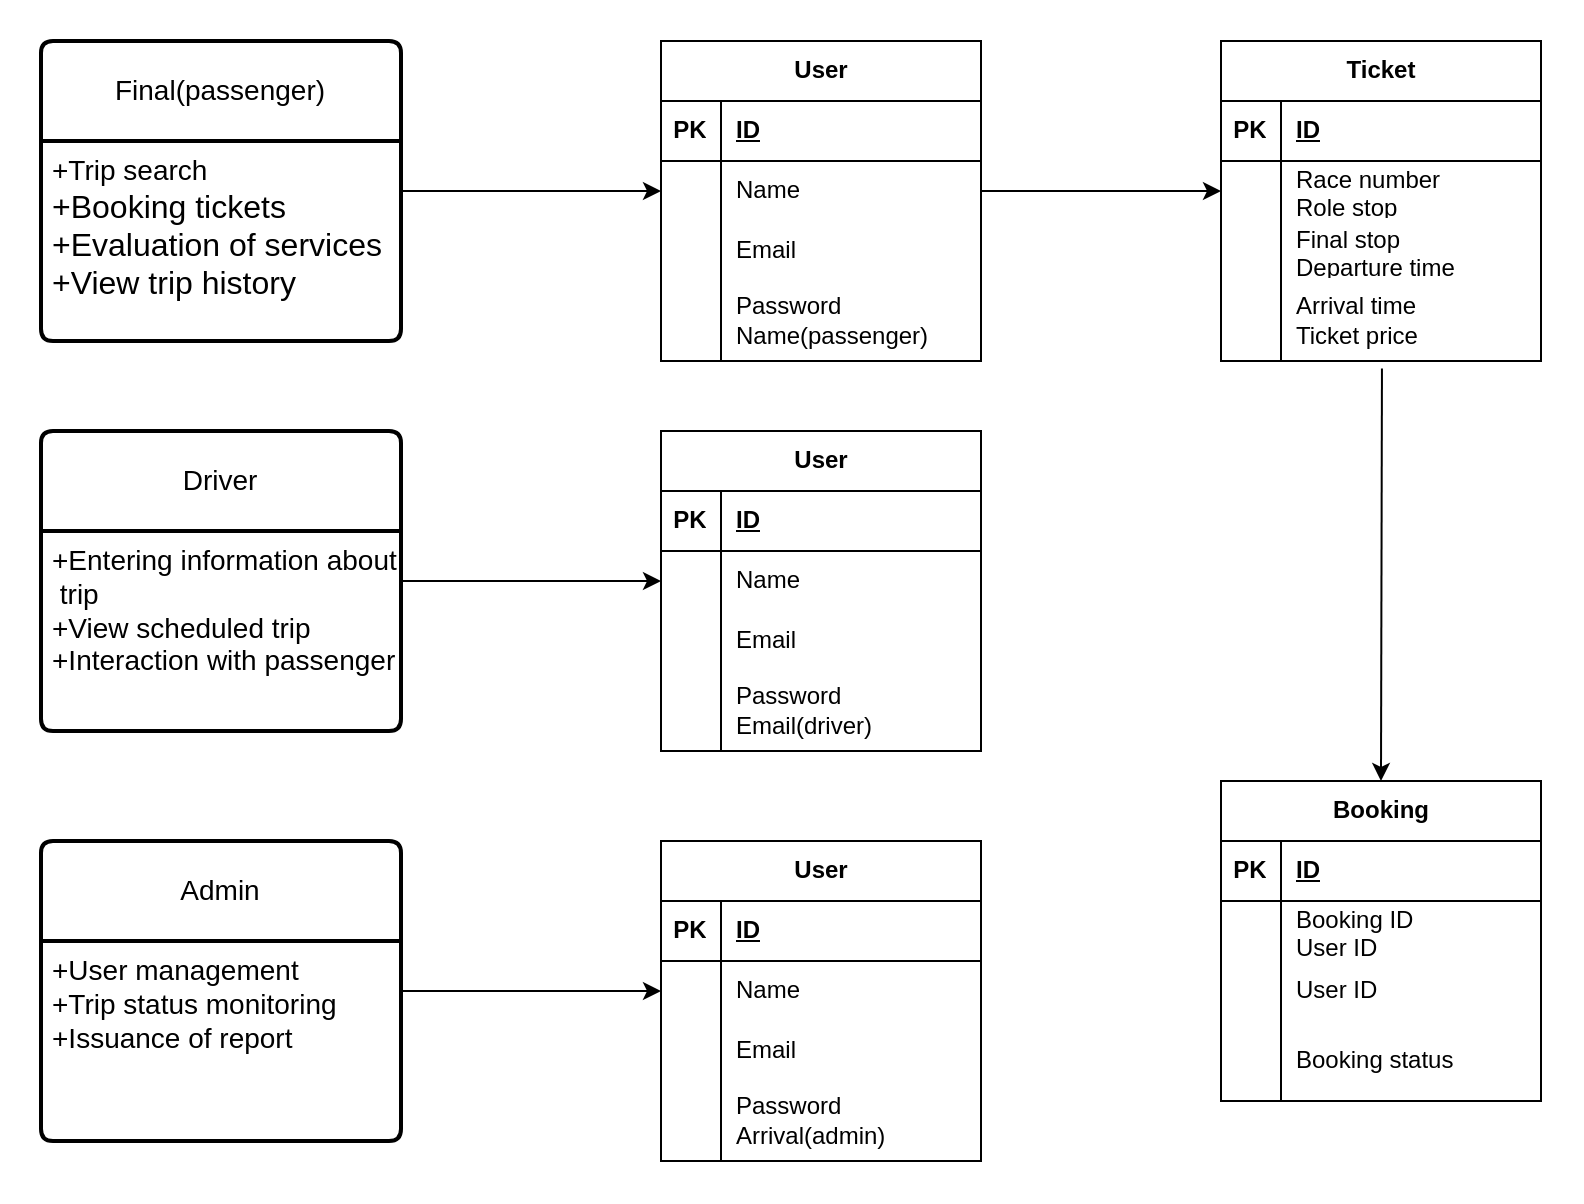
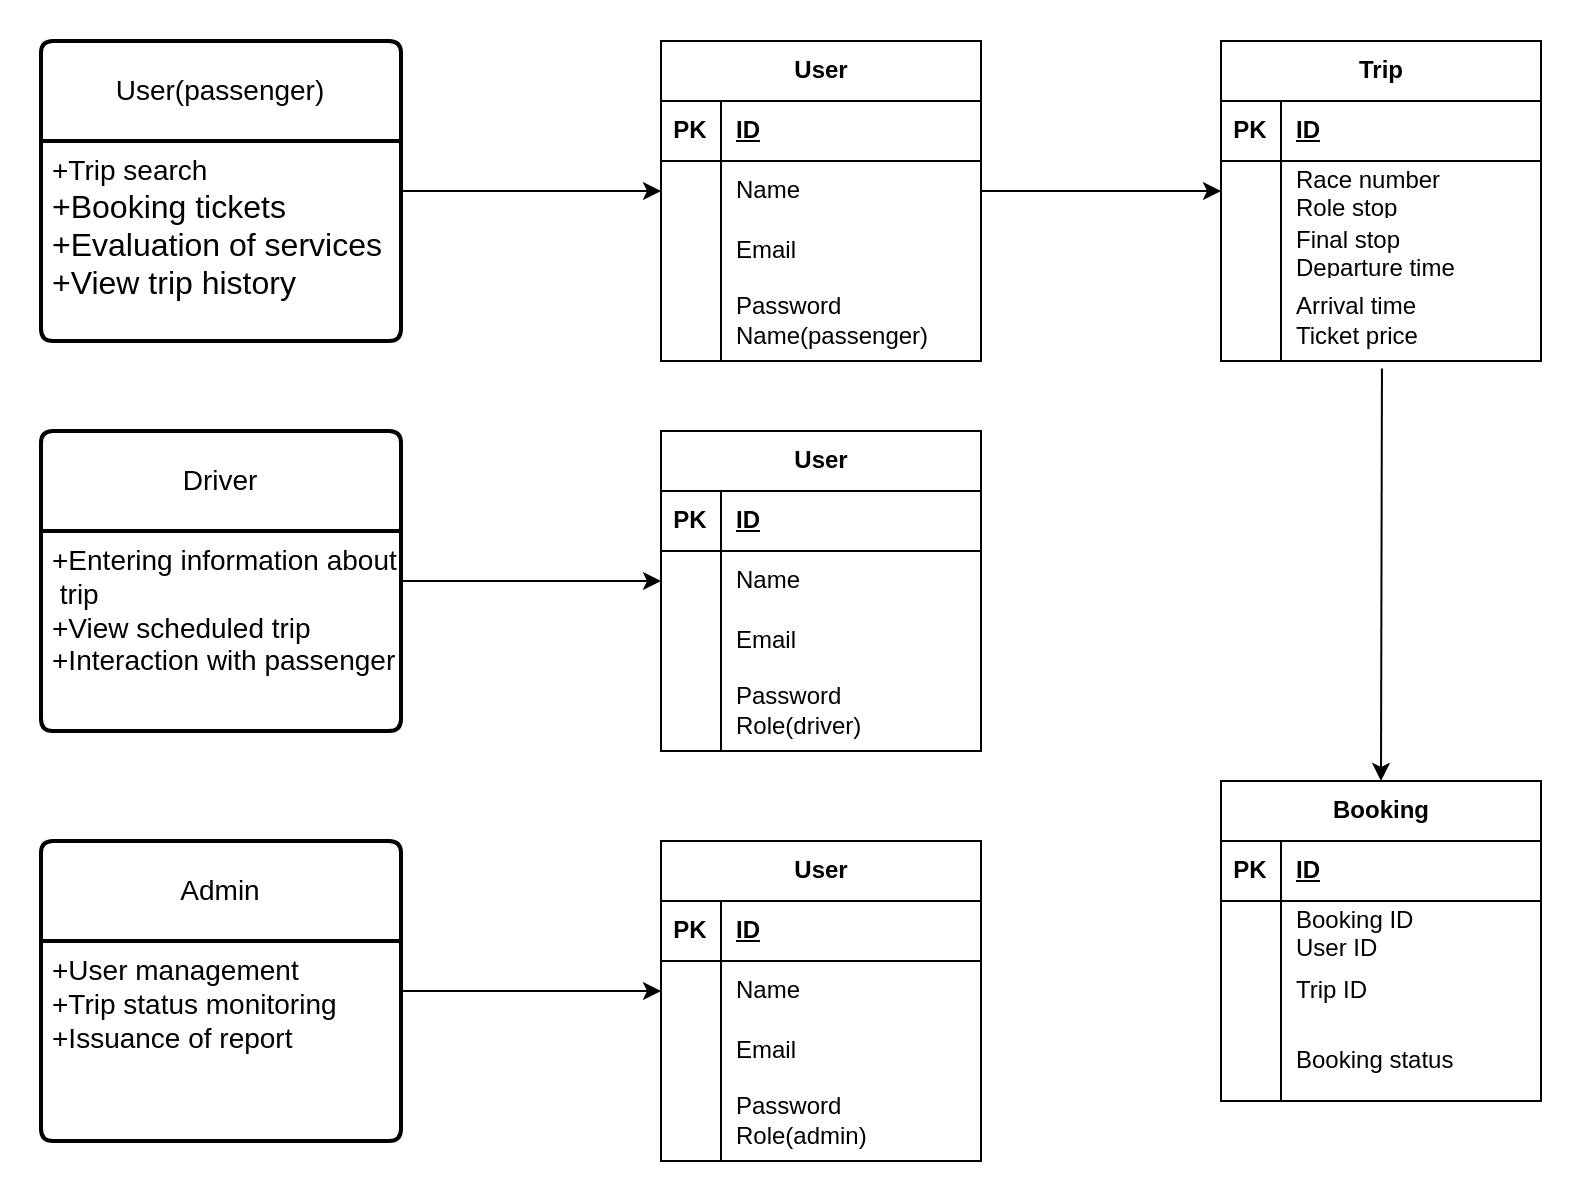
(1382, 71) -> (1382, 71)
(221, 91) -> (221, 91)
(815, 711) -> (811, 711)
(1341, 991) -> (1338, 991)
(822, 1121) -> (805, 1121)
